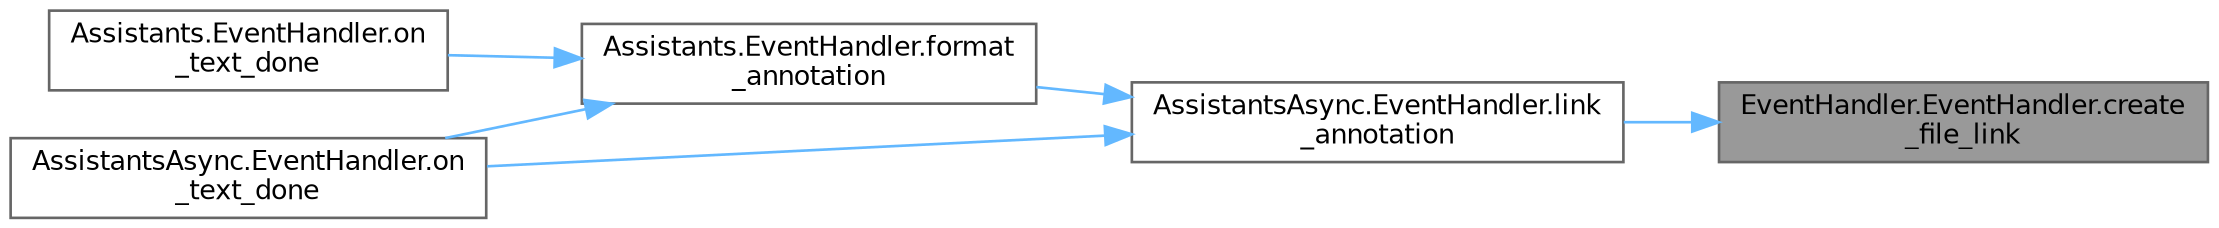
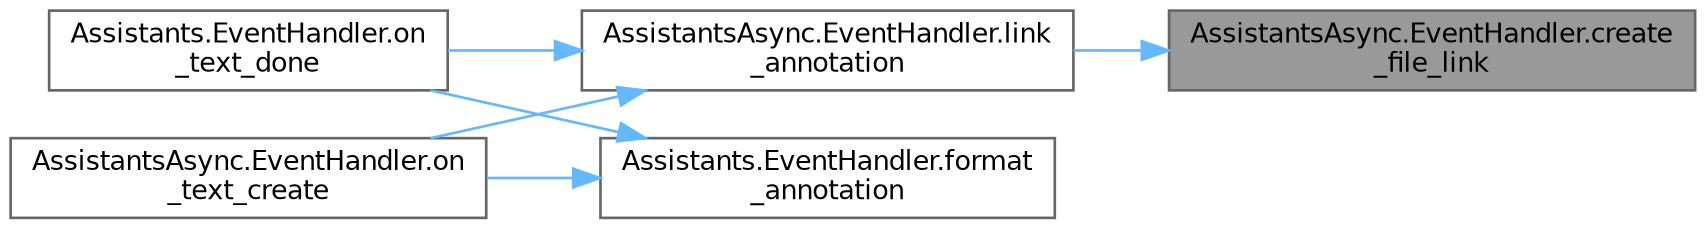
(1070, 91) -> (501, 50)
(1963, 122) -> (1432, 50)
(248, 178) -> (248, 178)
